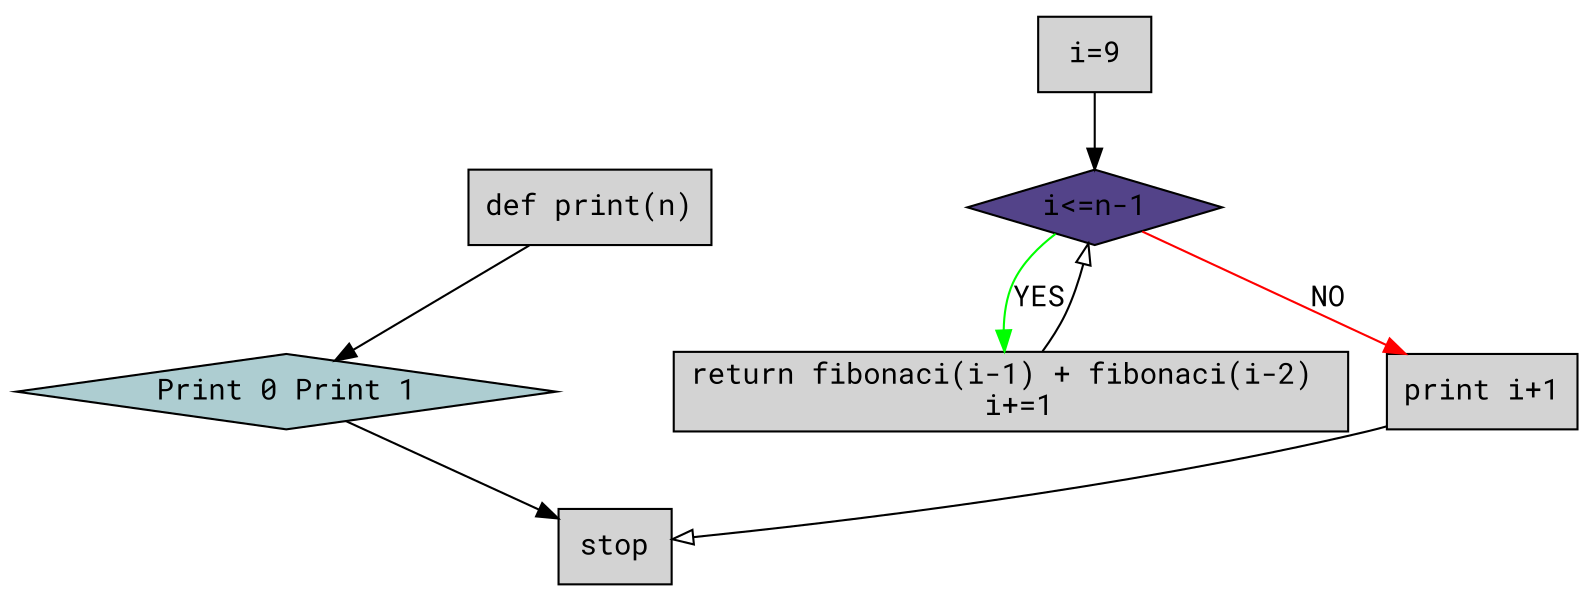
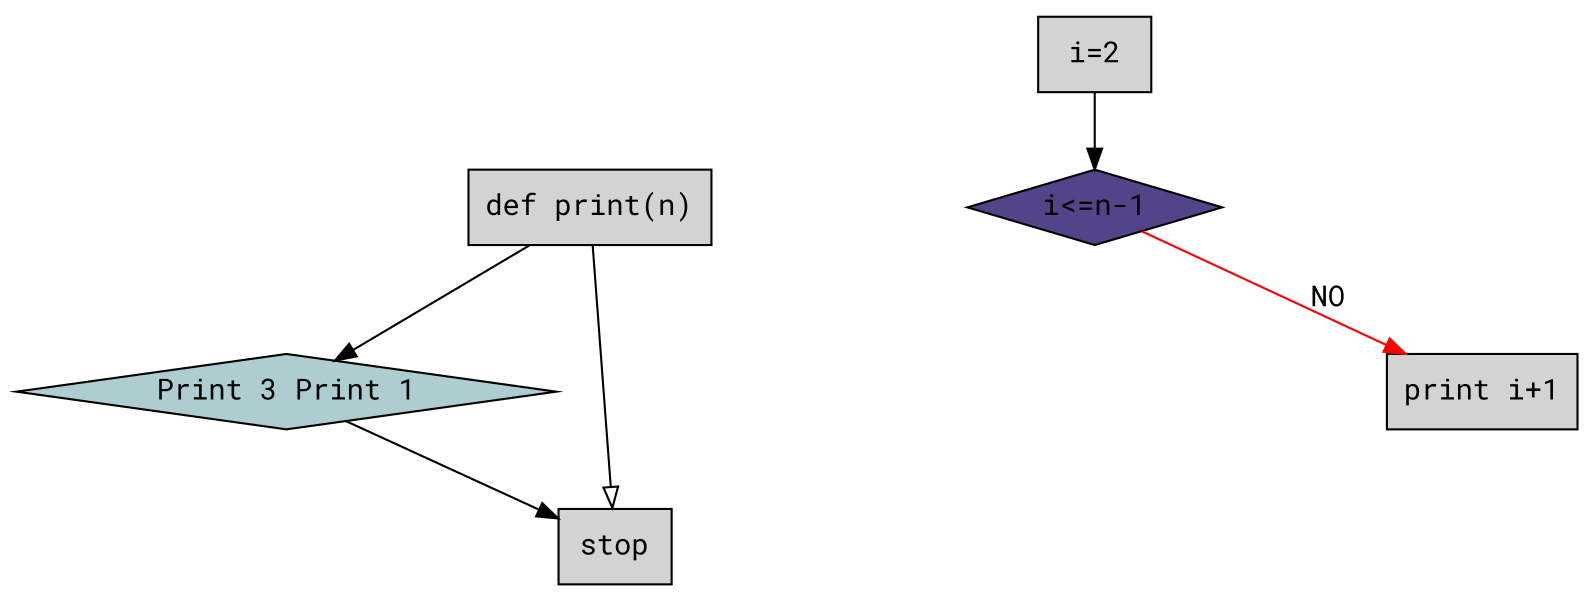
(1095, 54) -> (1095, 54)
(286, 392) -> (286, 392)
(1011, 392) -> none
(1042, 493) -> (602, 366)
